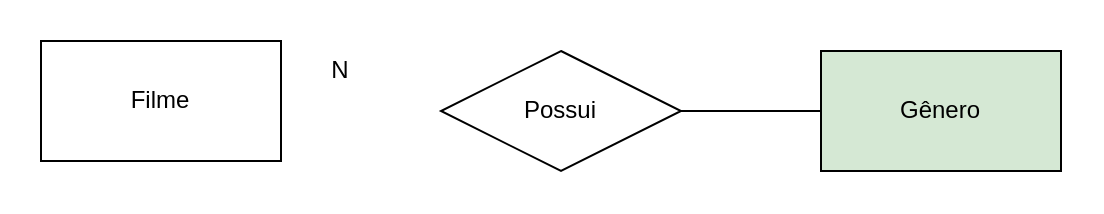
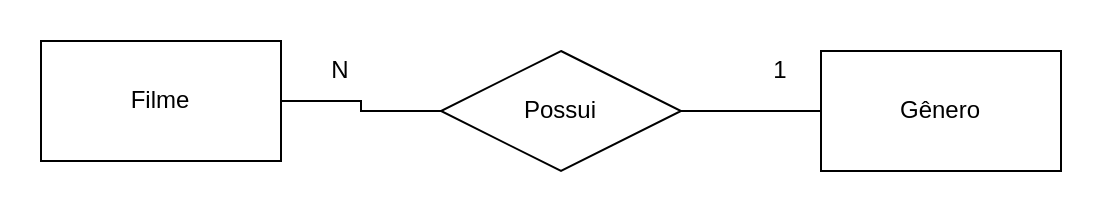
none -> (781, 71)
none -> (361, 106)
(941, 111) -> (941, 111)
